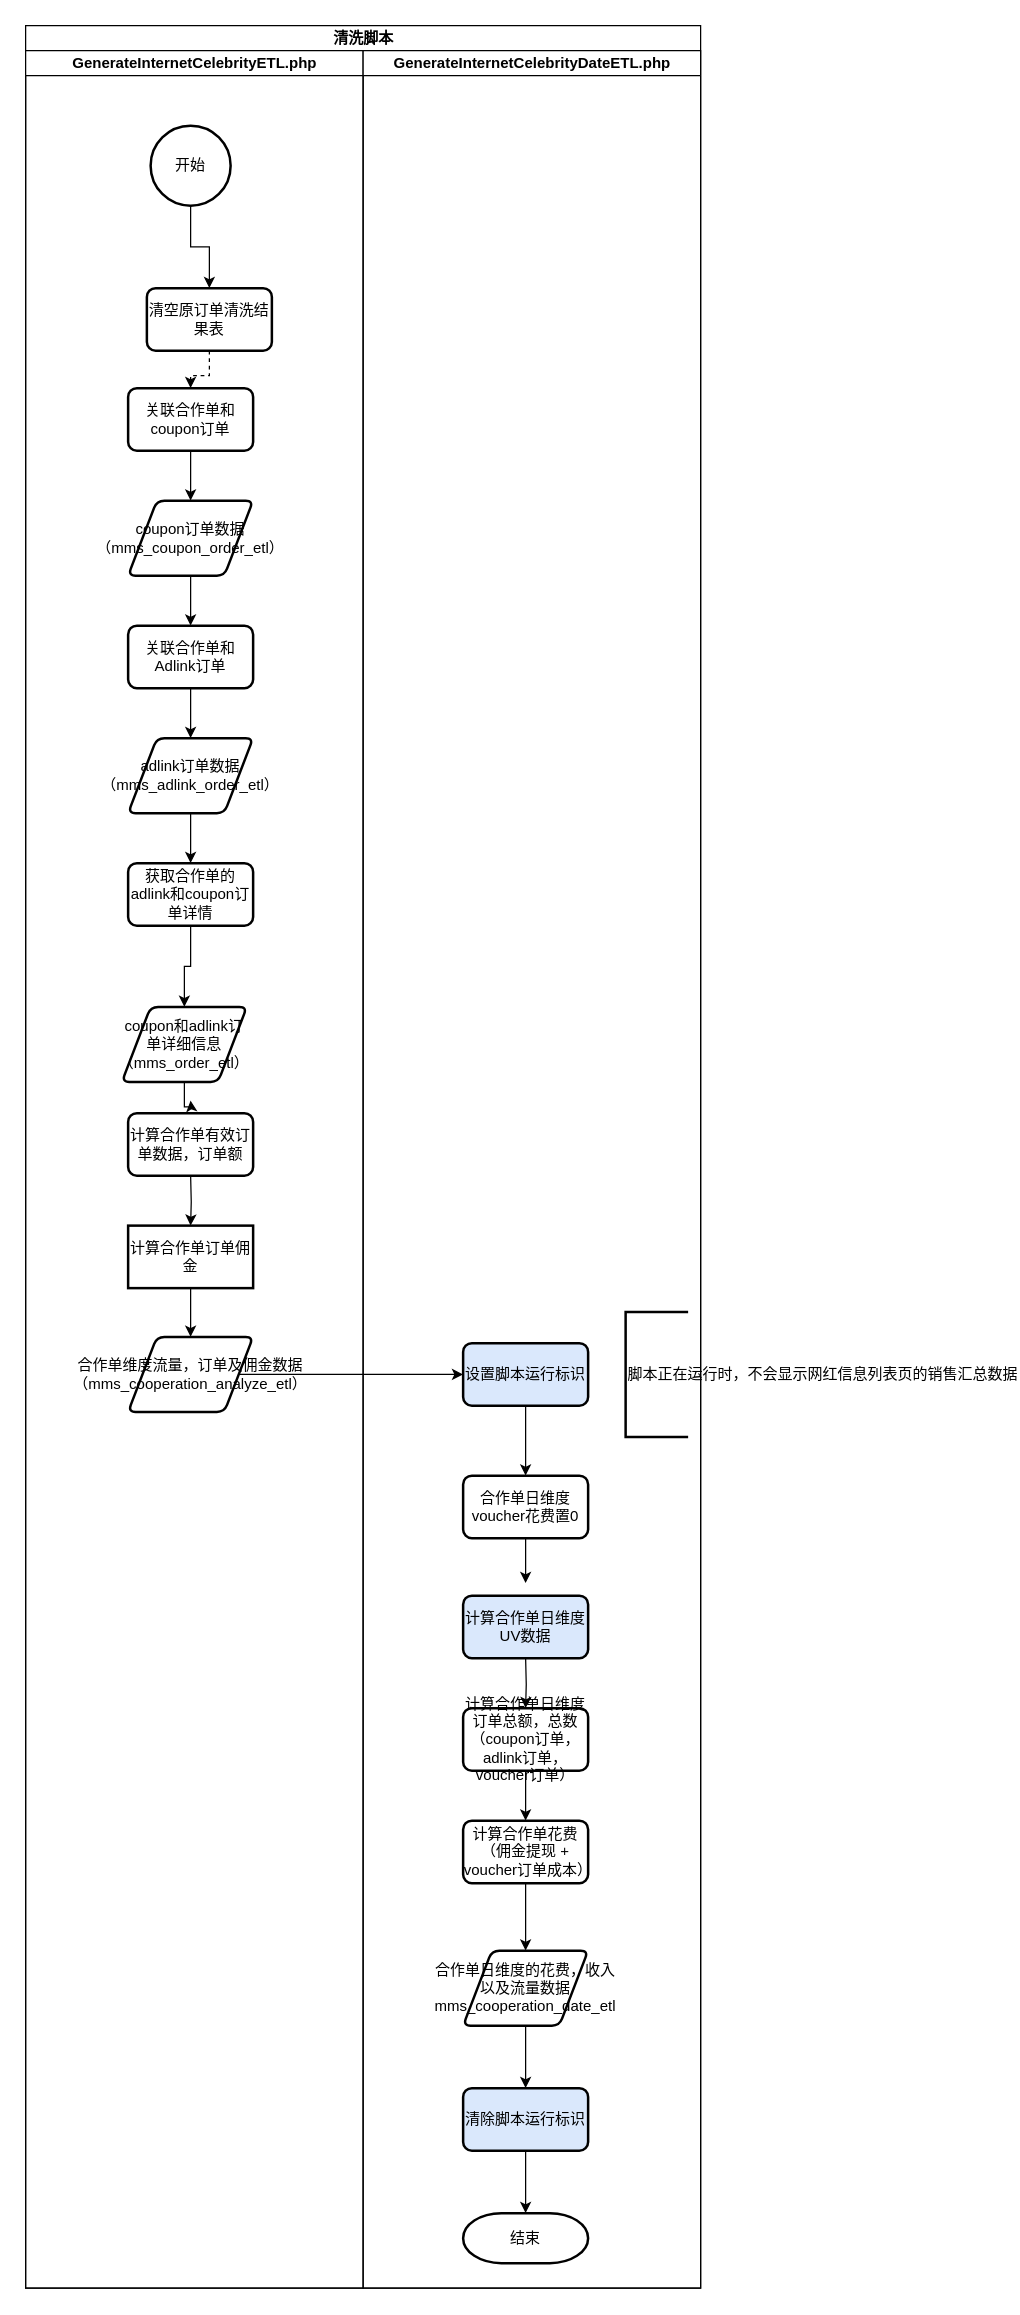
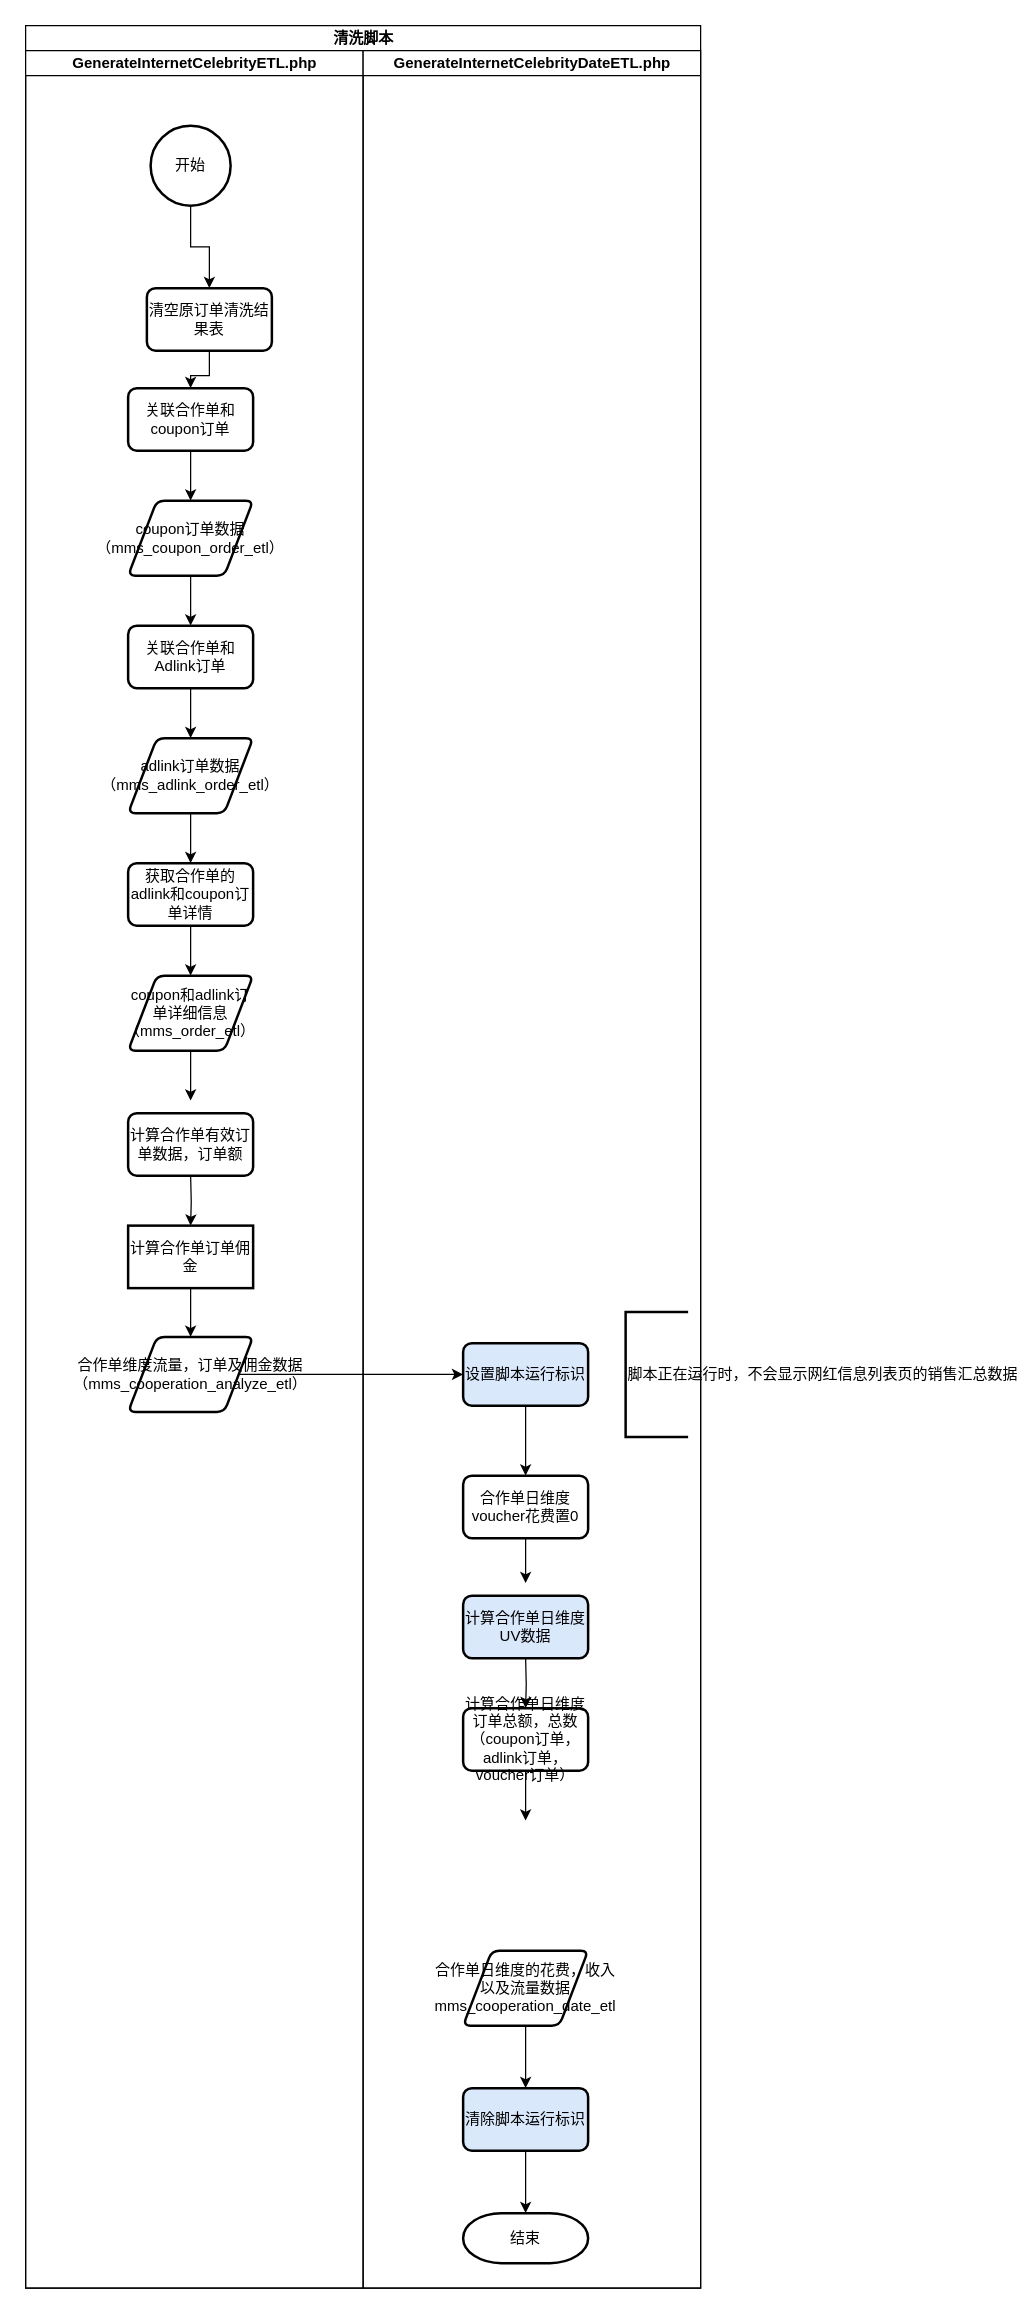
(209, 374) -> (209, 374)
(184, 1044) -> (191, 1013)
(526, 1852) -> none
(526, 1912) -> none
